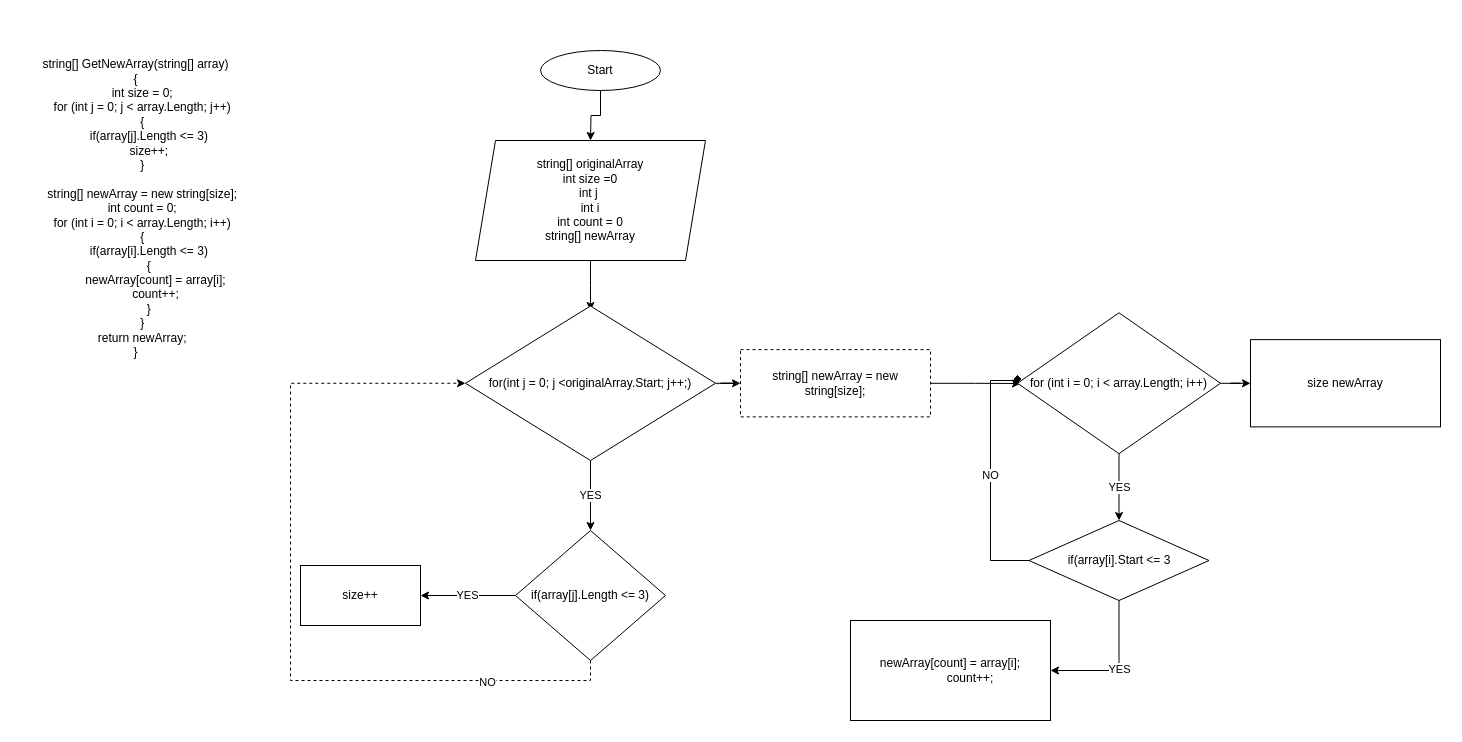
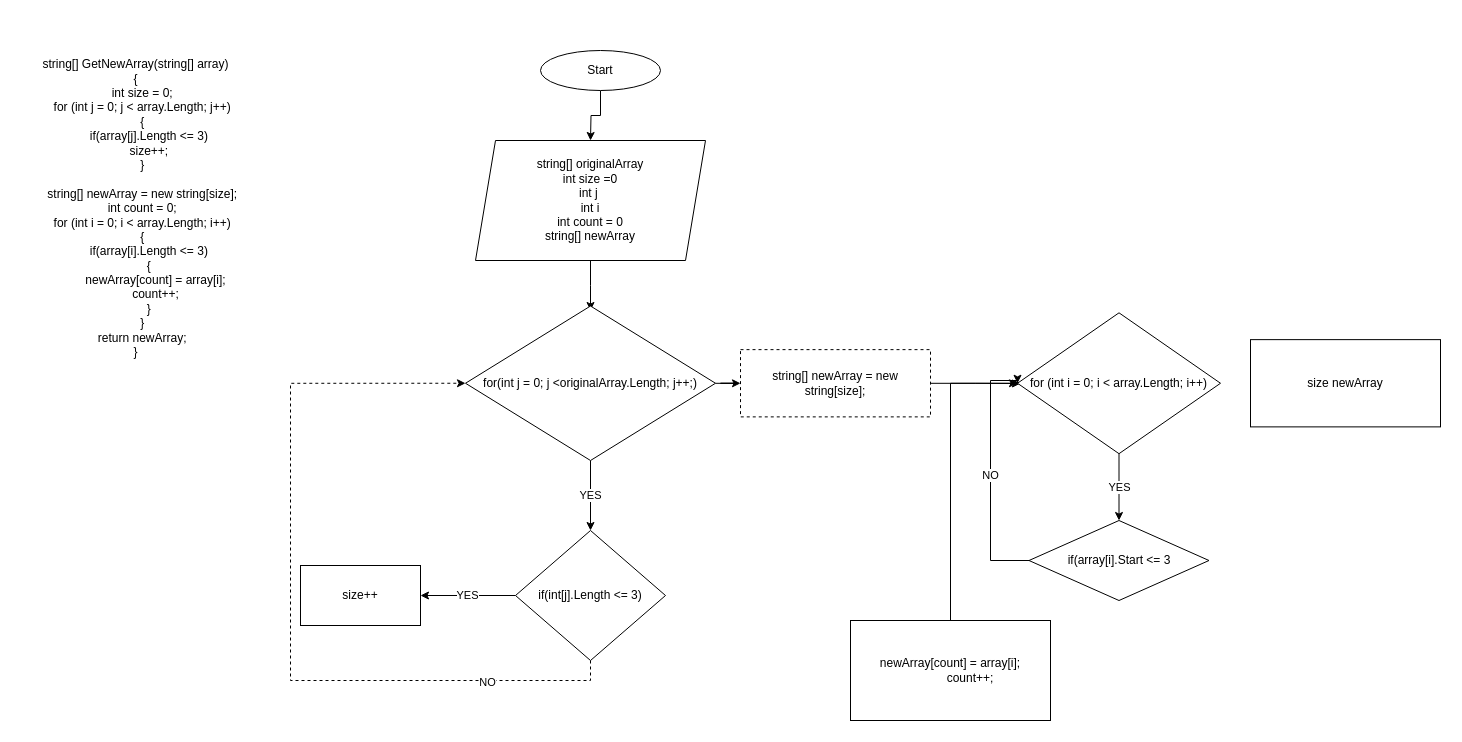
(1015, 381) -> (1014, 381)
(1240, 383) -> none
(591, 384) -> (591, 384)
none -> (951, 503)
(591, 596) -> (591, 596)
(1119, 667) -> none
